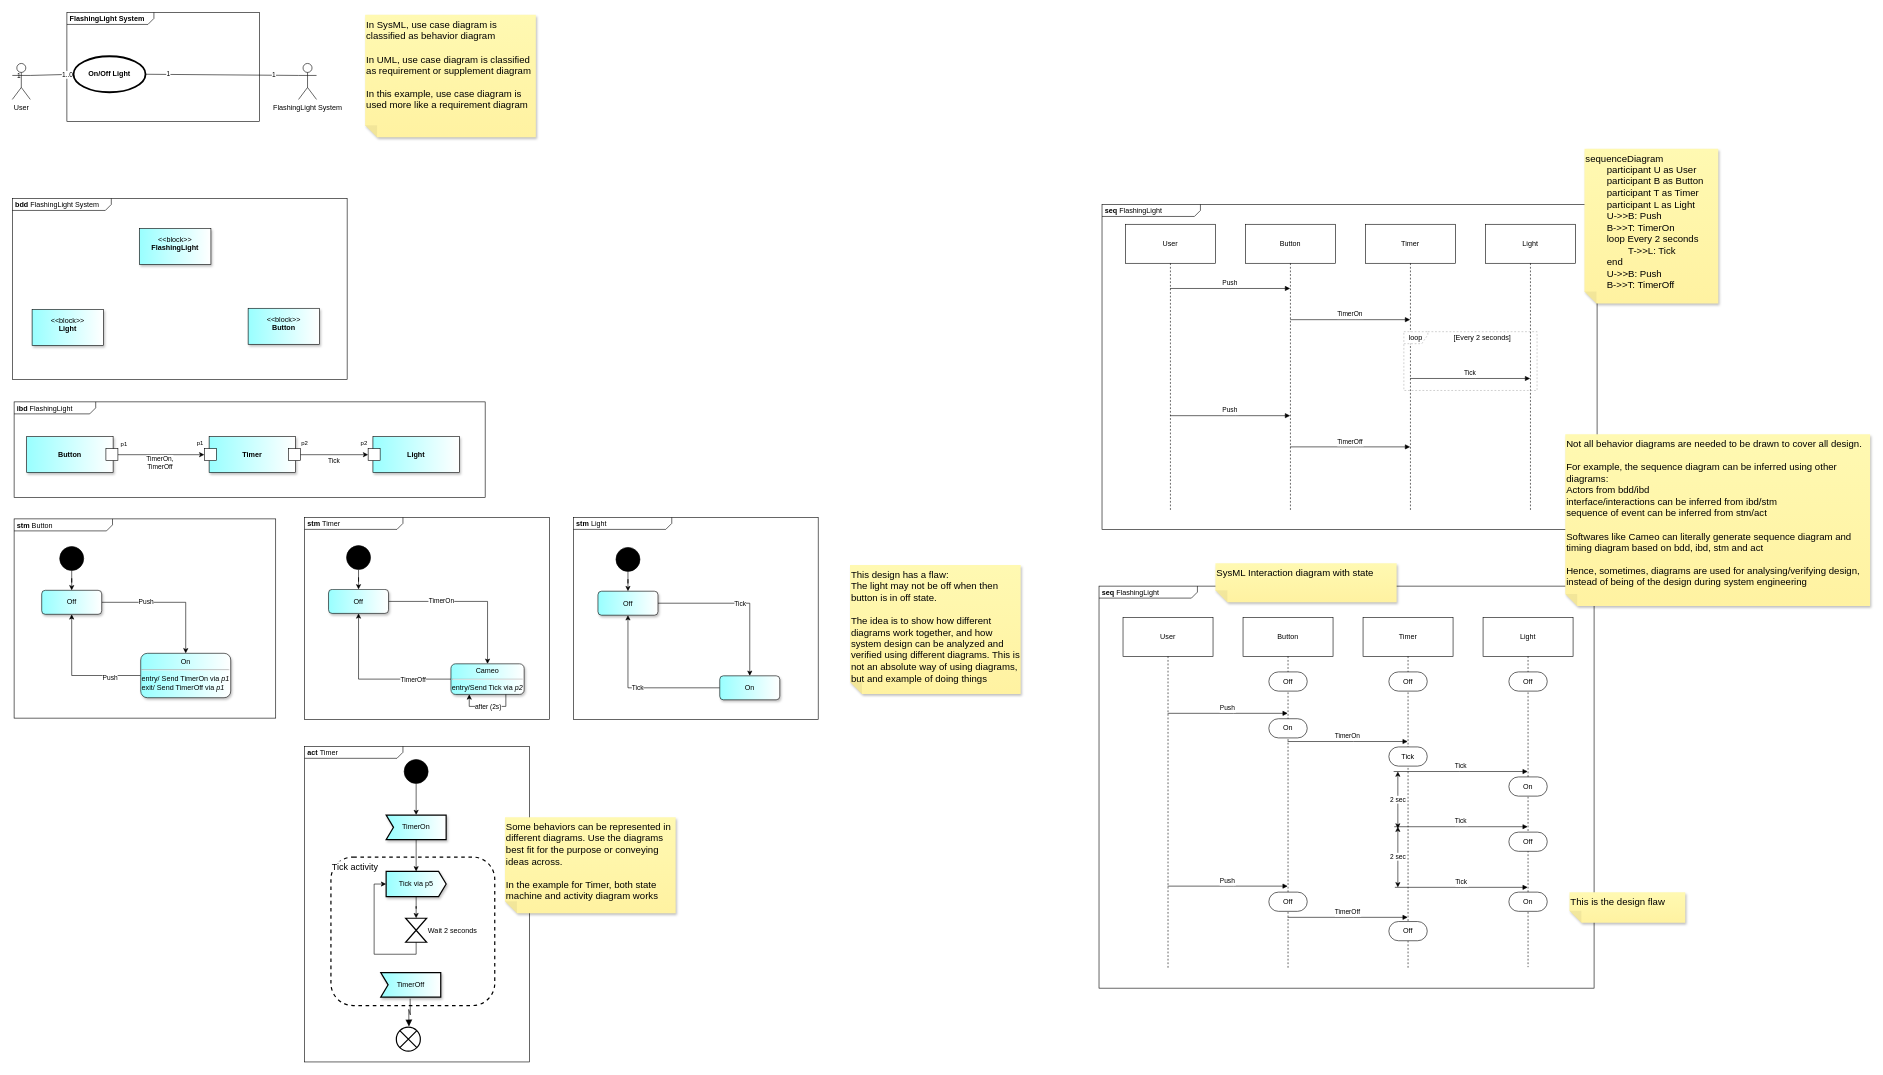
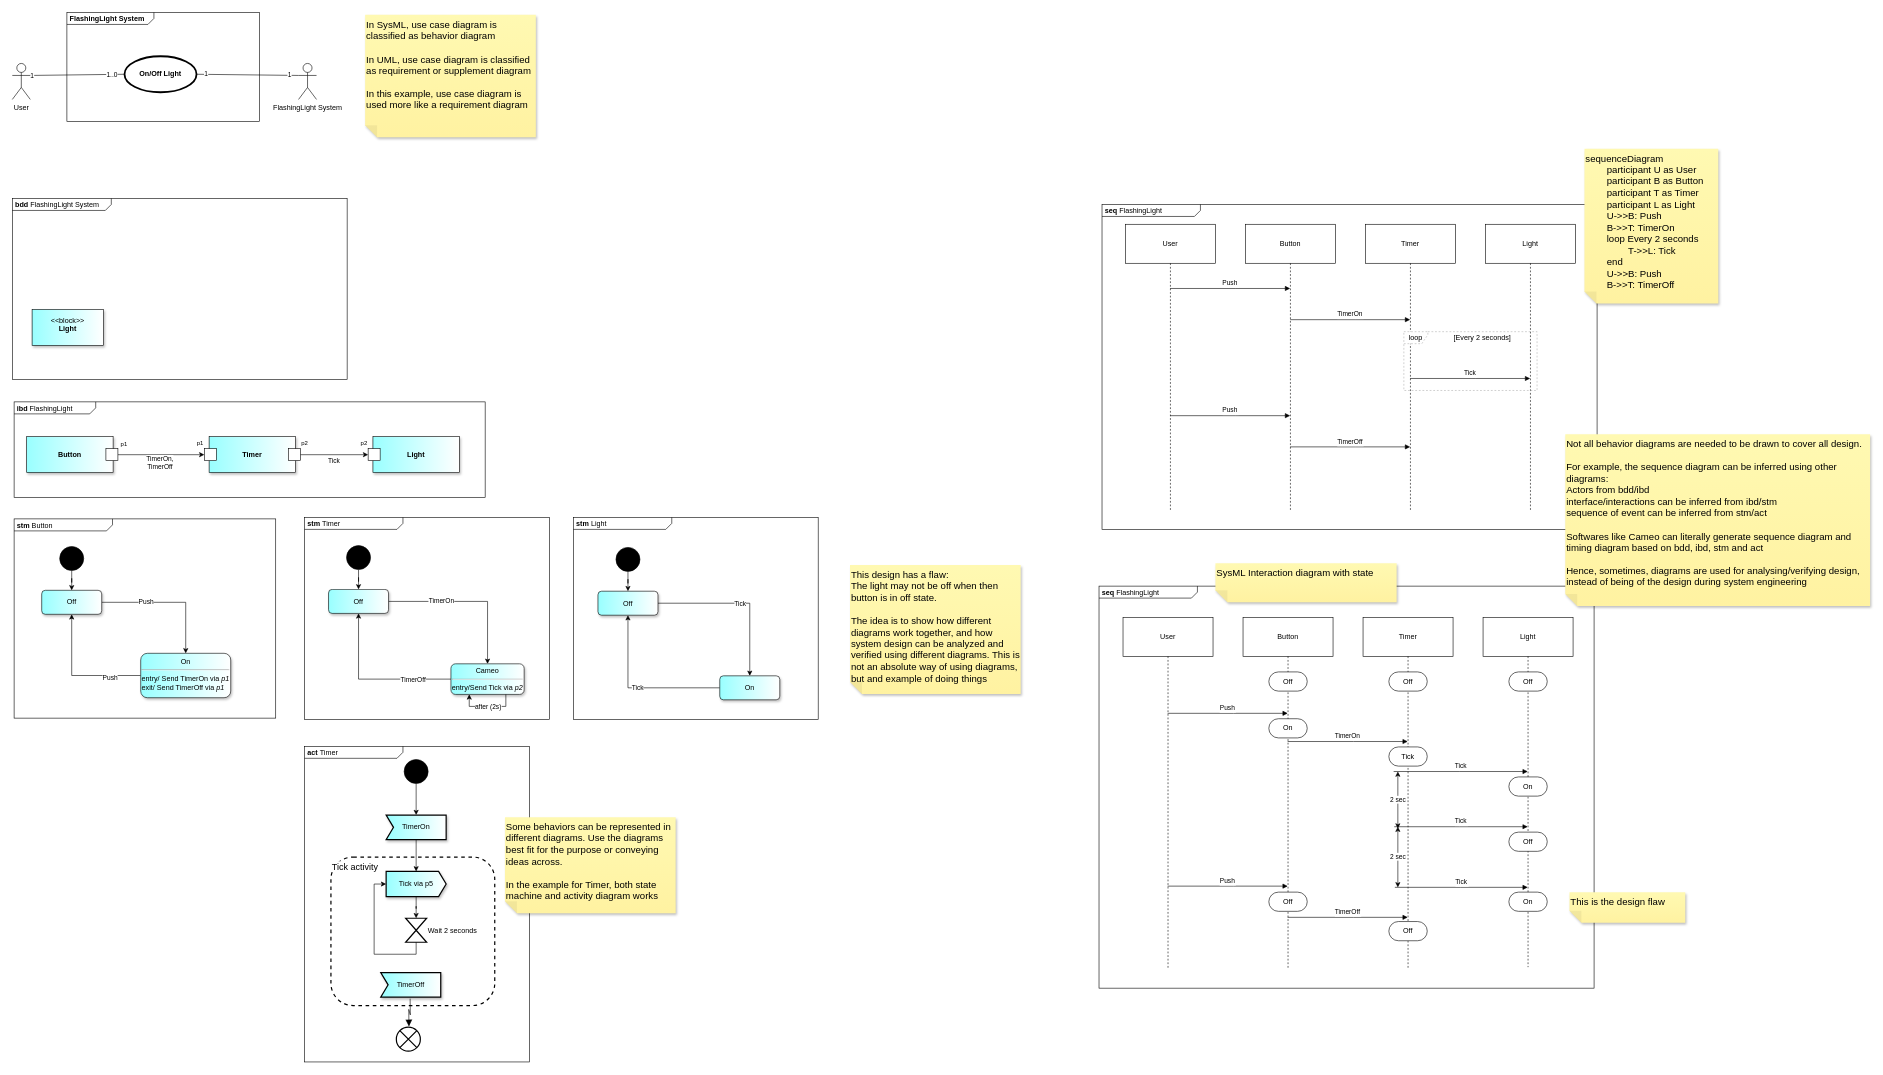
(110, 74) -> (161, 74)
(175, 246) -> none
(284, 326) -> none
